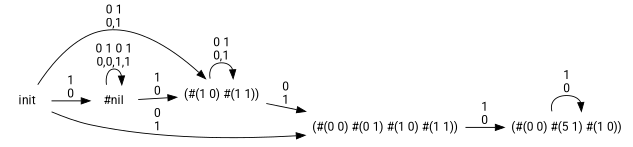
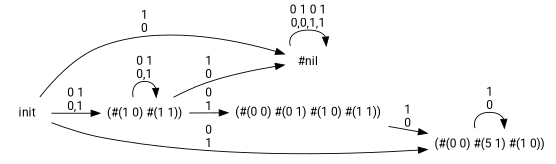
(153, 99) -> (223, 78)
(172, 136) -> (233, 152)
